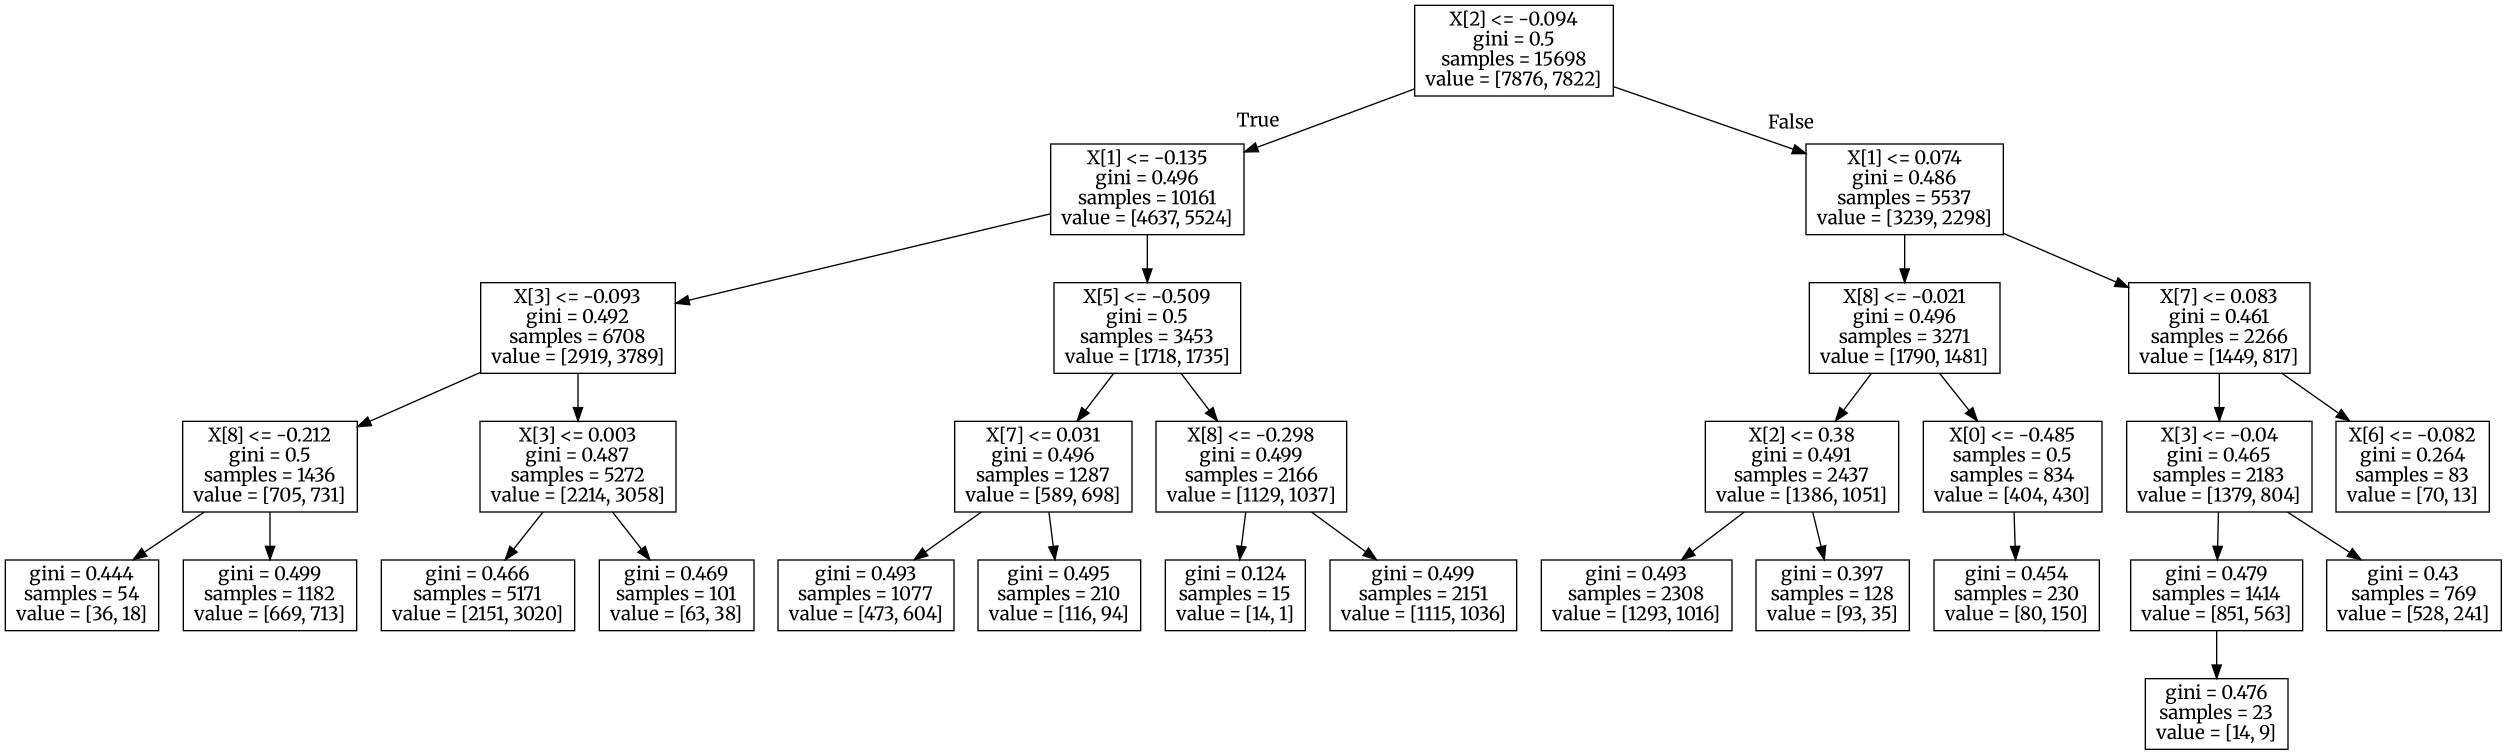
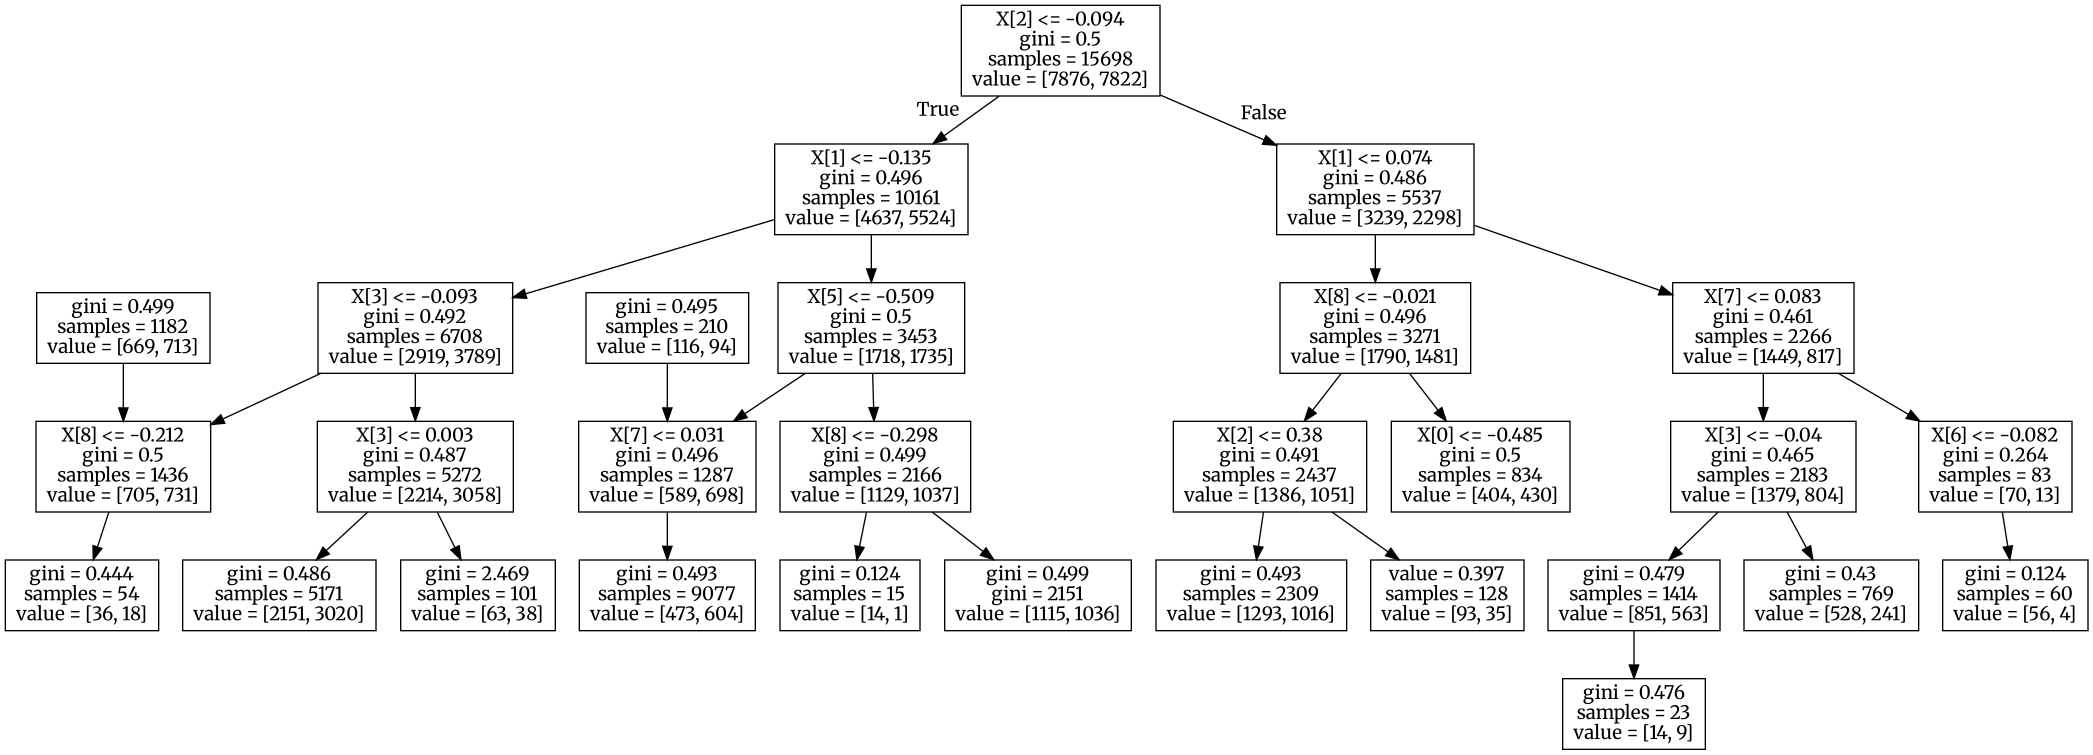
(2013, 467) -> (1481, 467)
(270, 529) -> (123, 386)
(1051, 529) -> (667, 386)
(478, 595) -> (279, 595)
(677, 595) -> (478, 595)
(866, 595) -> (667, 595)
(1423, 595) -> (1038, 595)
(1637, 595) -> (1251, 595)
(1833, 595) -> (1447, 595)
none -> (2015, 595)
(2017, 595) -> none
